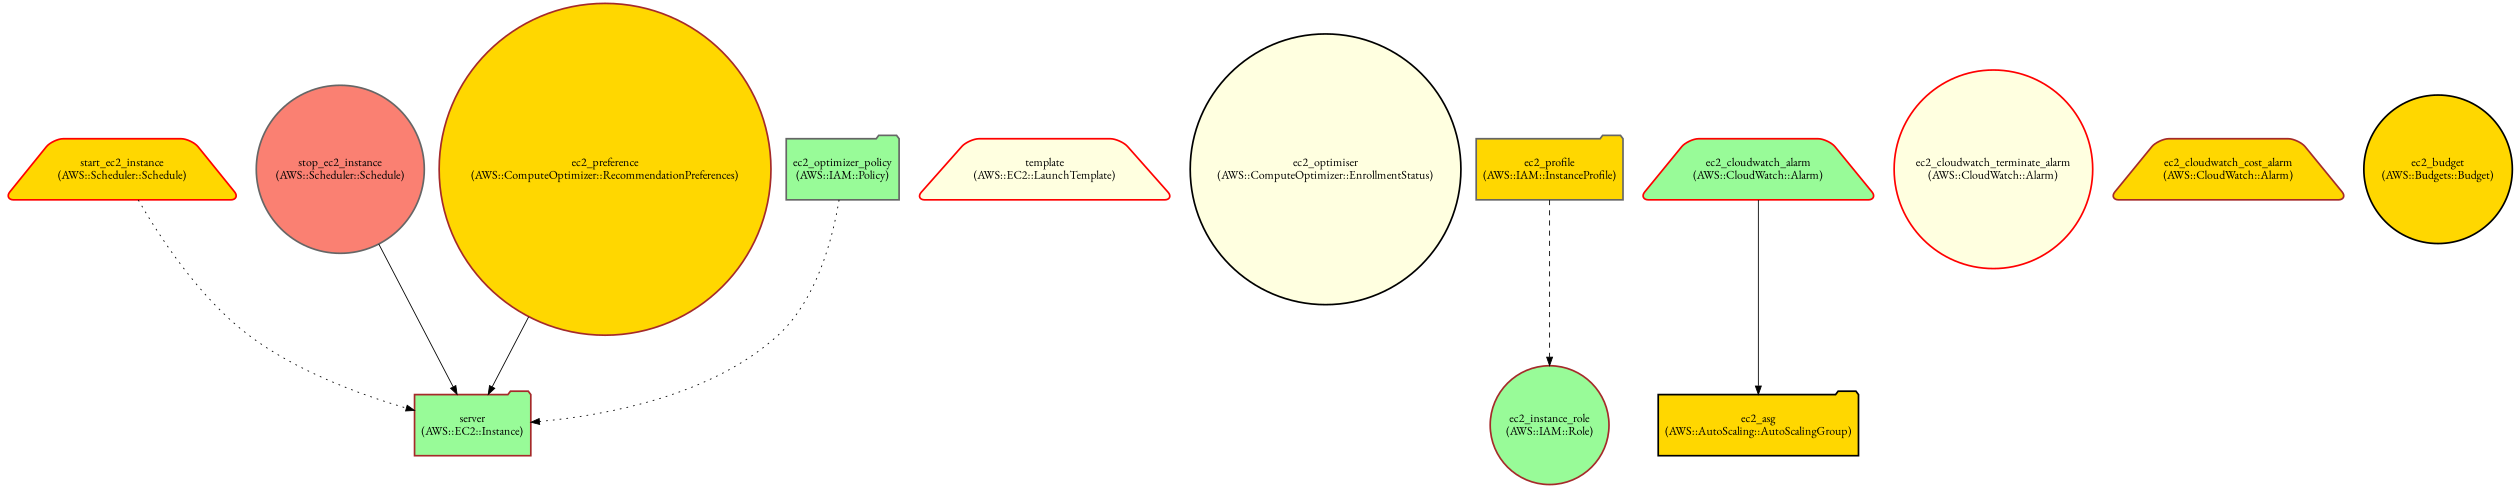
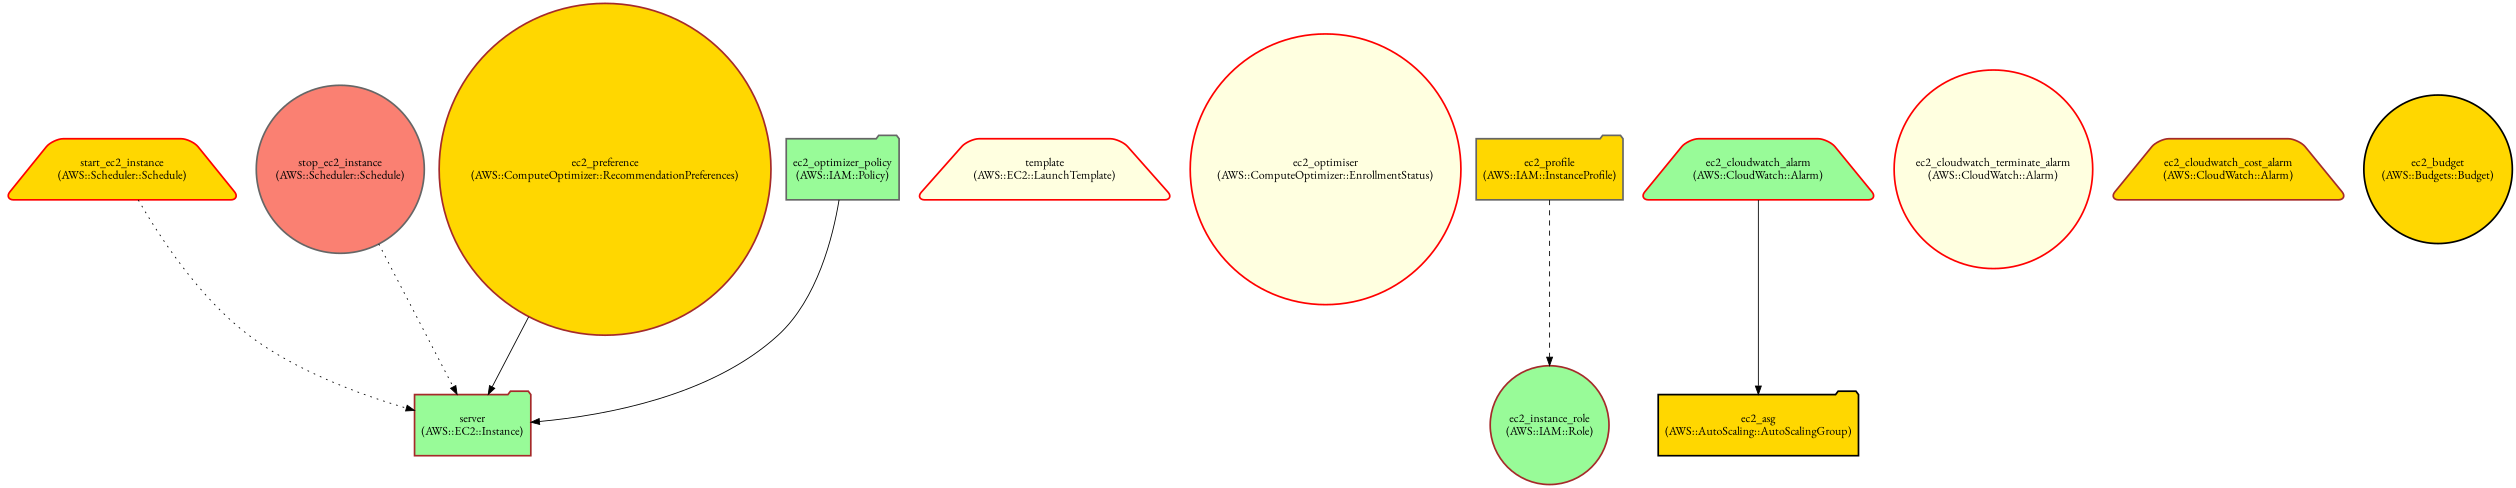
(1326, 169) -> (1326, 169)
(416, 315) -> (416, 315)
(735, 366) -> (735, 366)
